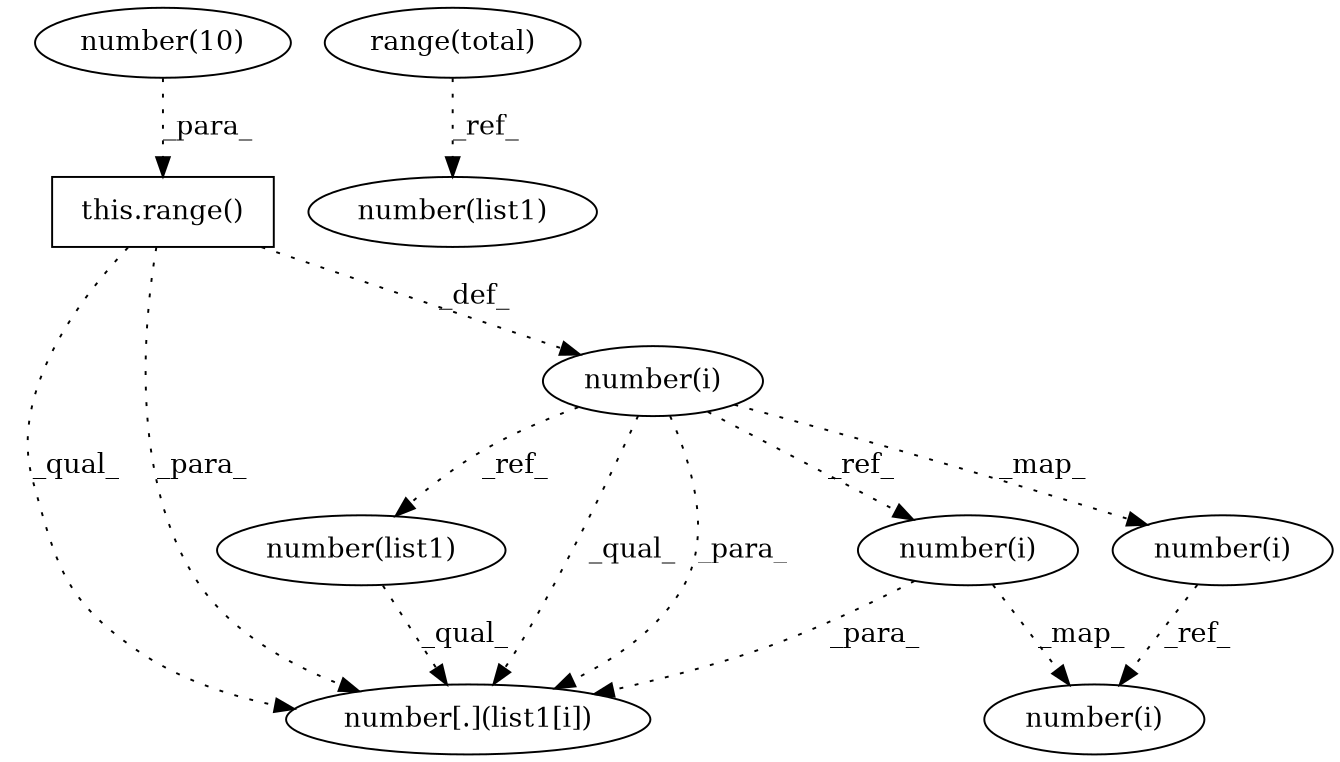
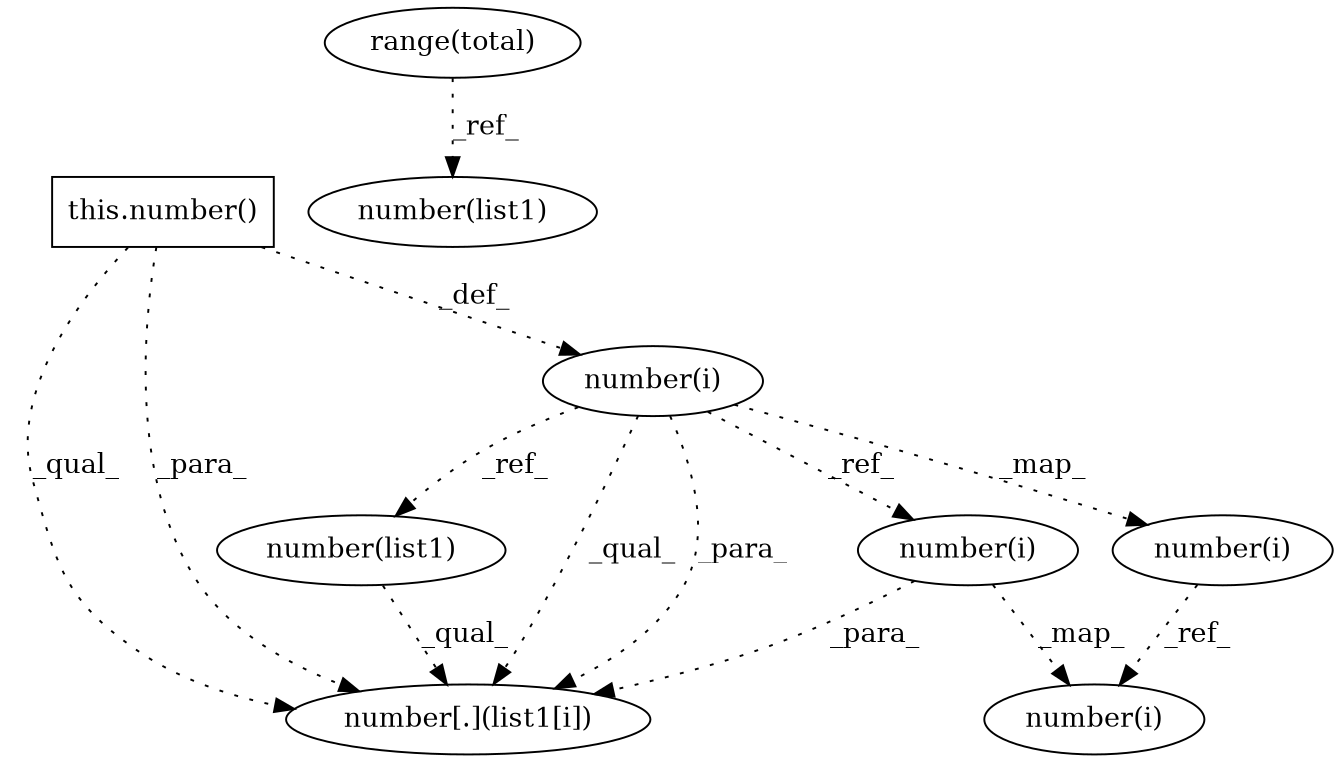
(163, 43) -> none
(163, 212) -> (163, 212)
